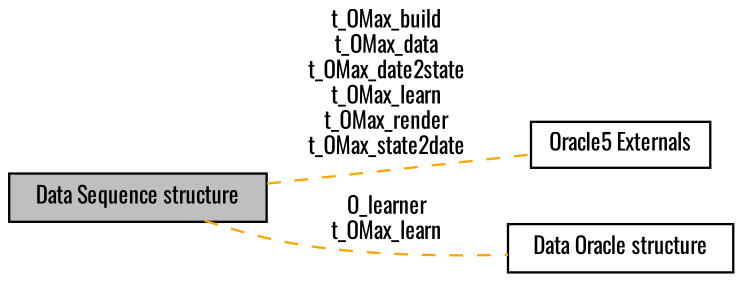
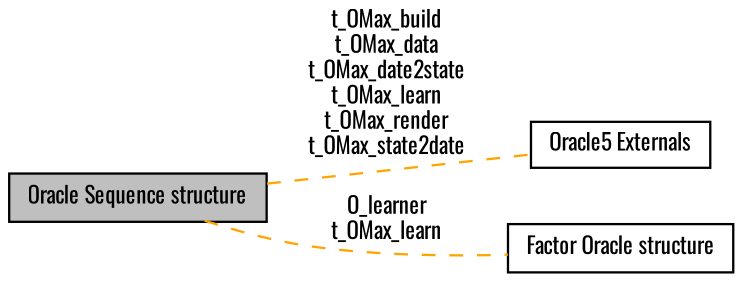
(138, 198) -> (138, 198)
(621, 248) -> (621, 248)
